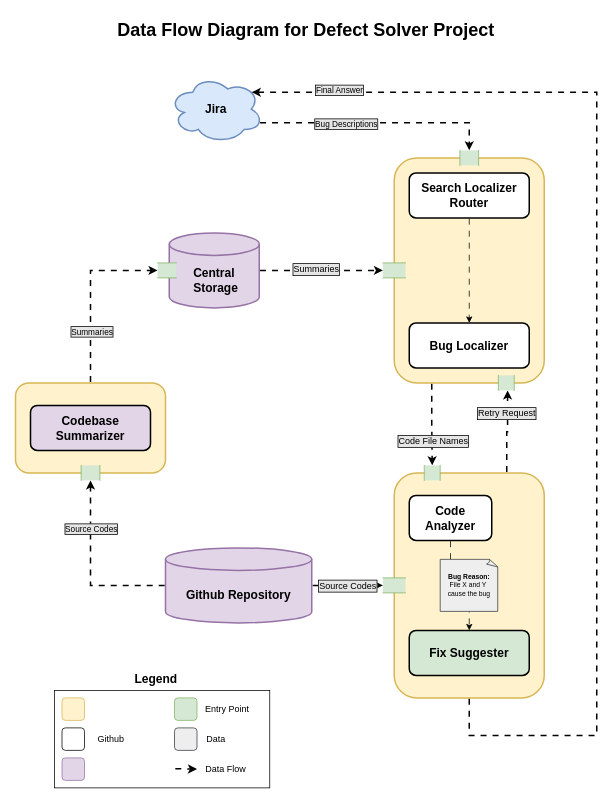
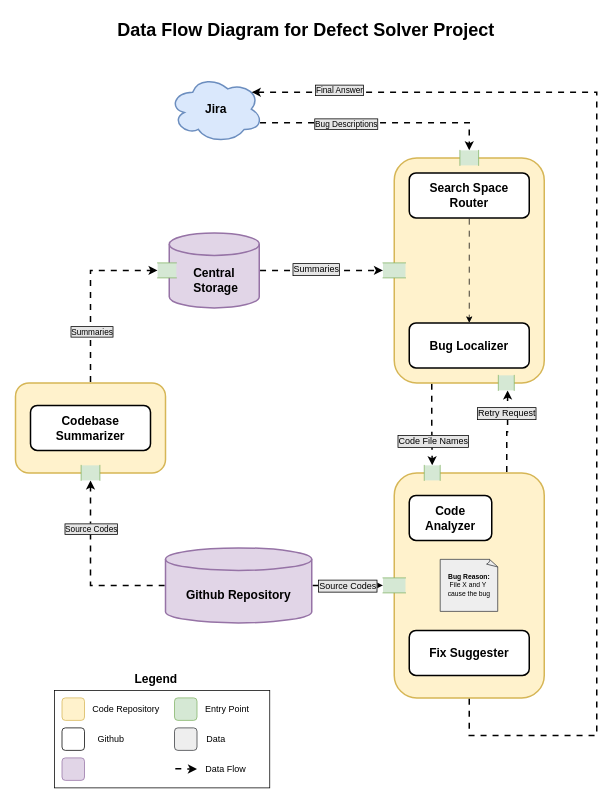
(469, 195) -> (469, 195)
(90, 428) -> (90, 428)
(450, 551) -> none
(469, 653) -> (469, 653)
none -> (126, 709)
